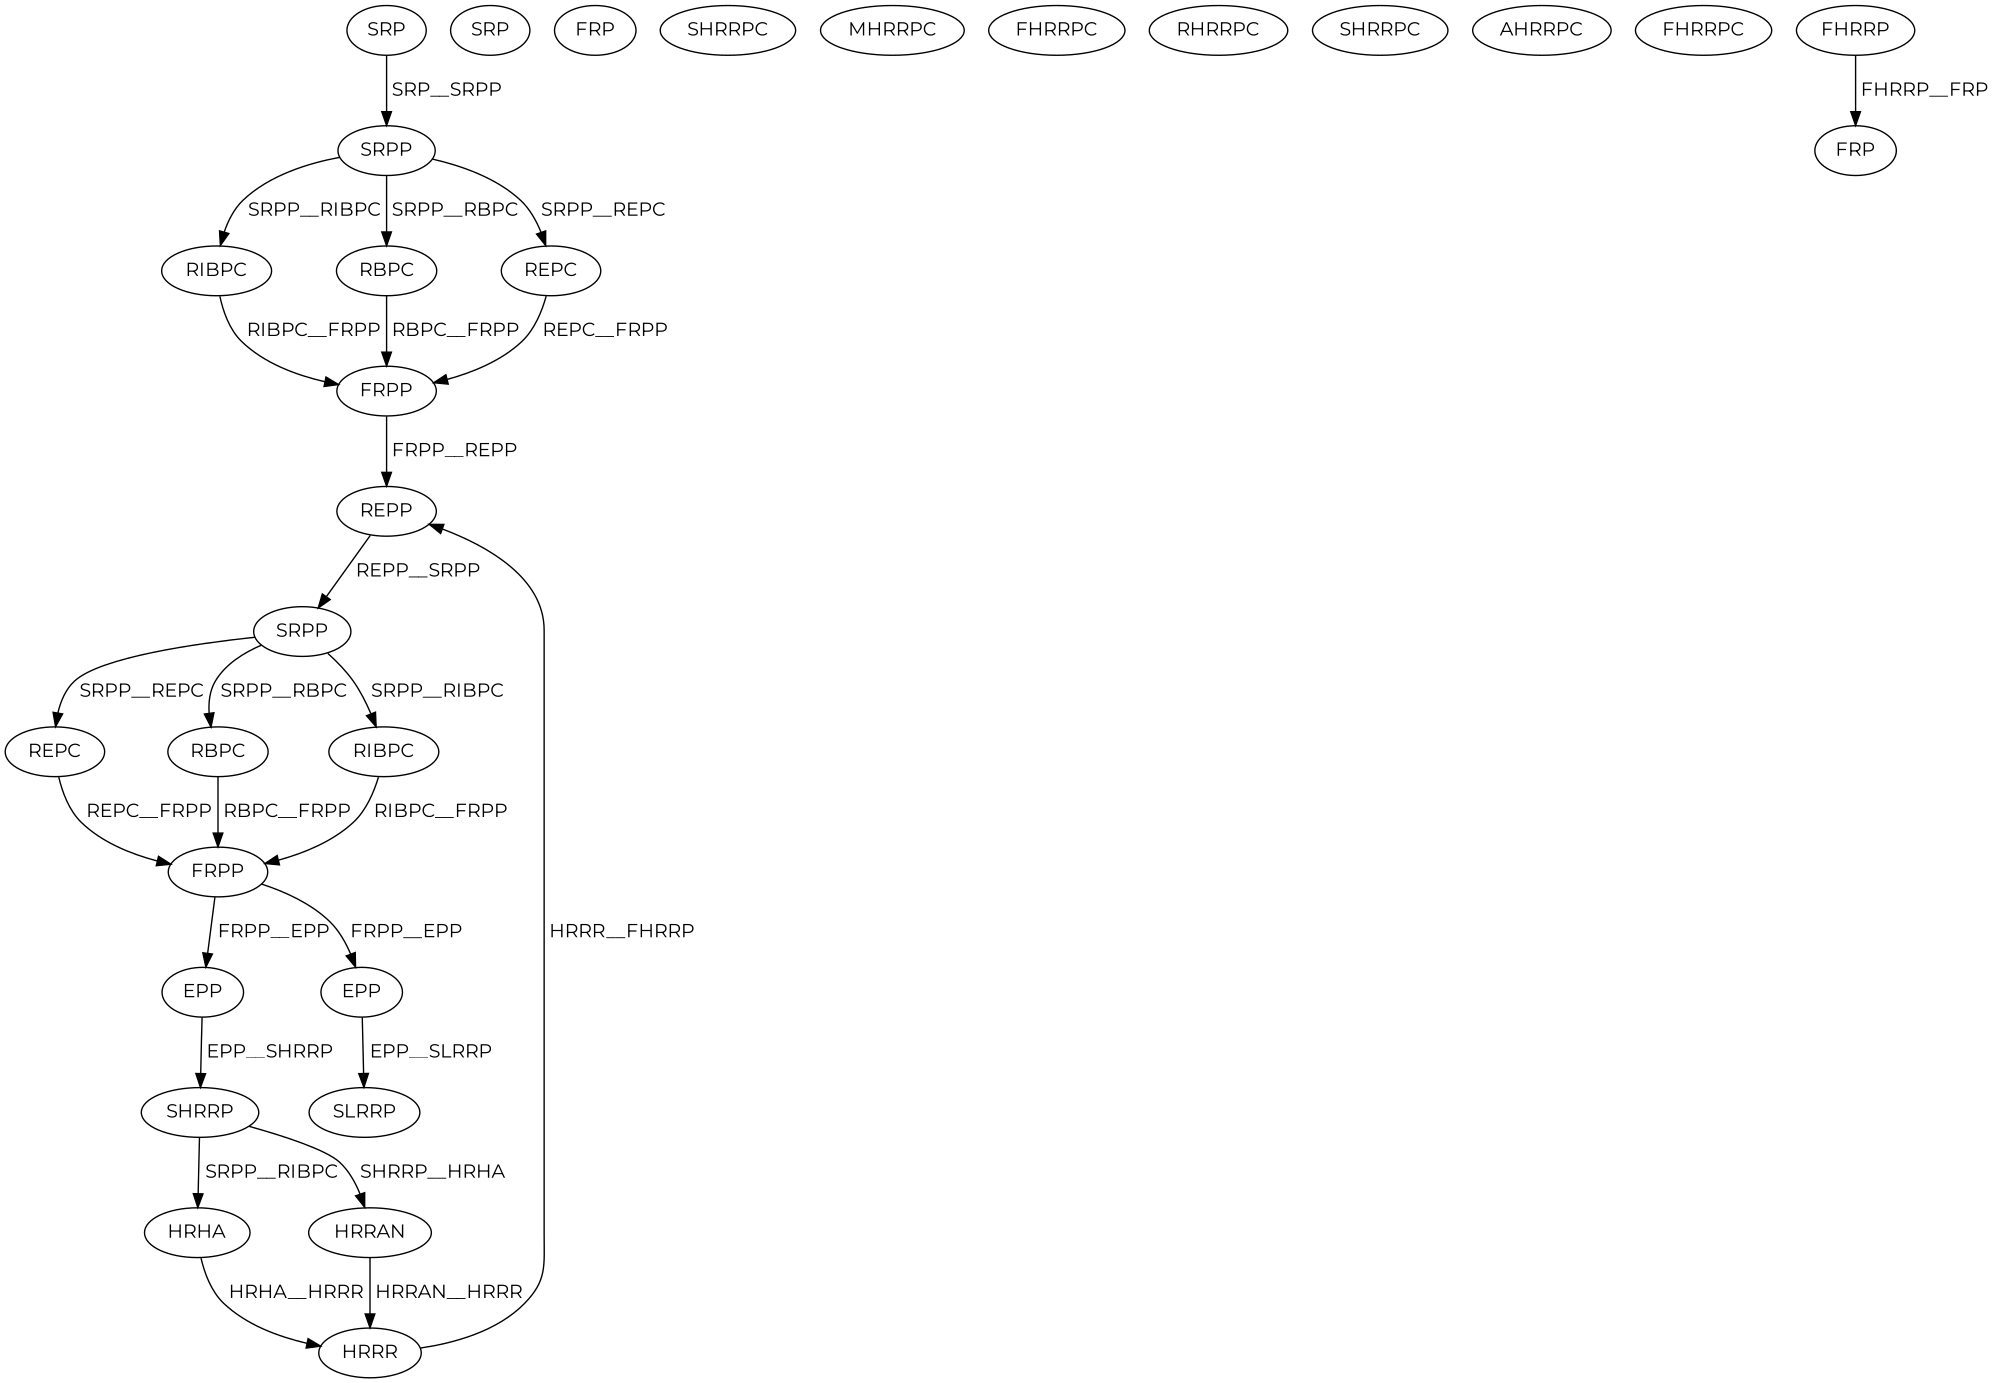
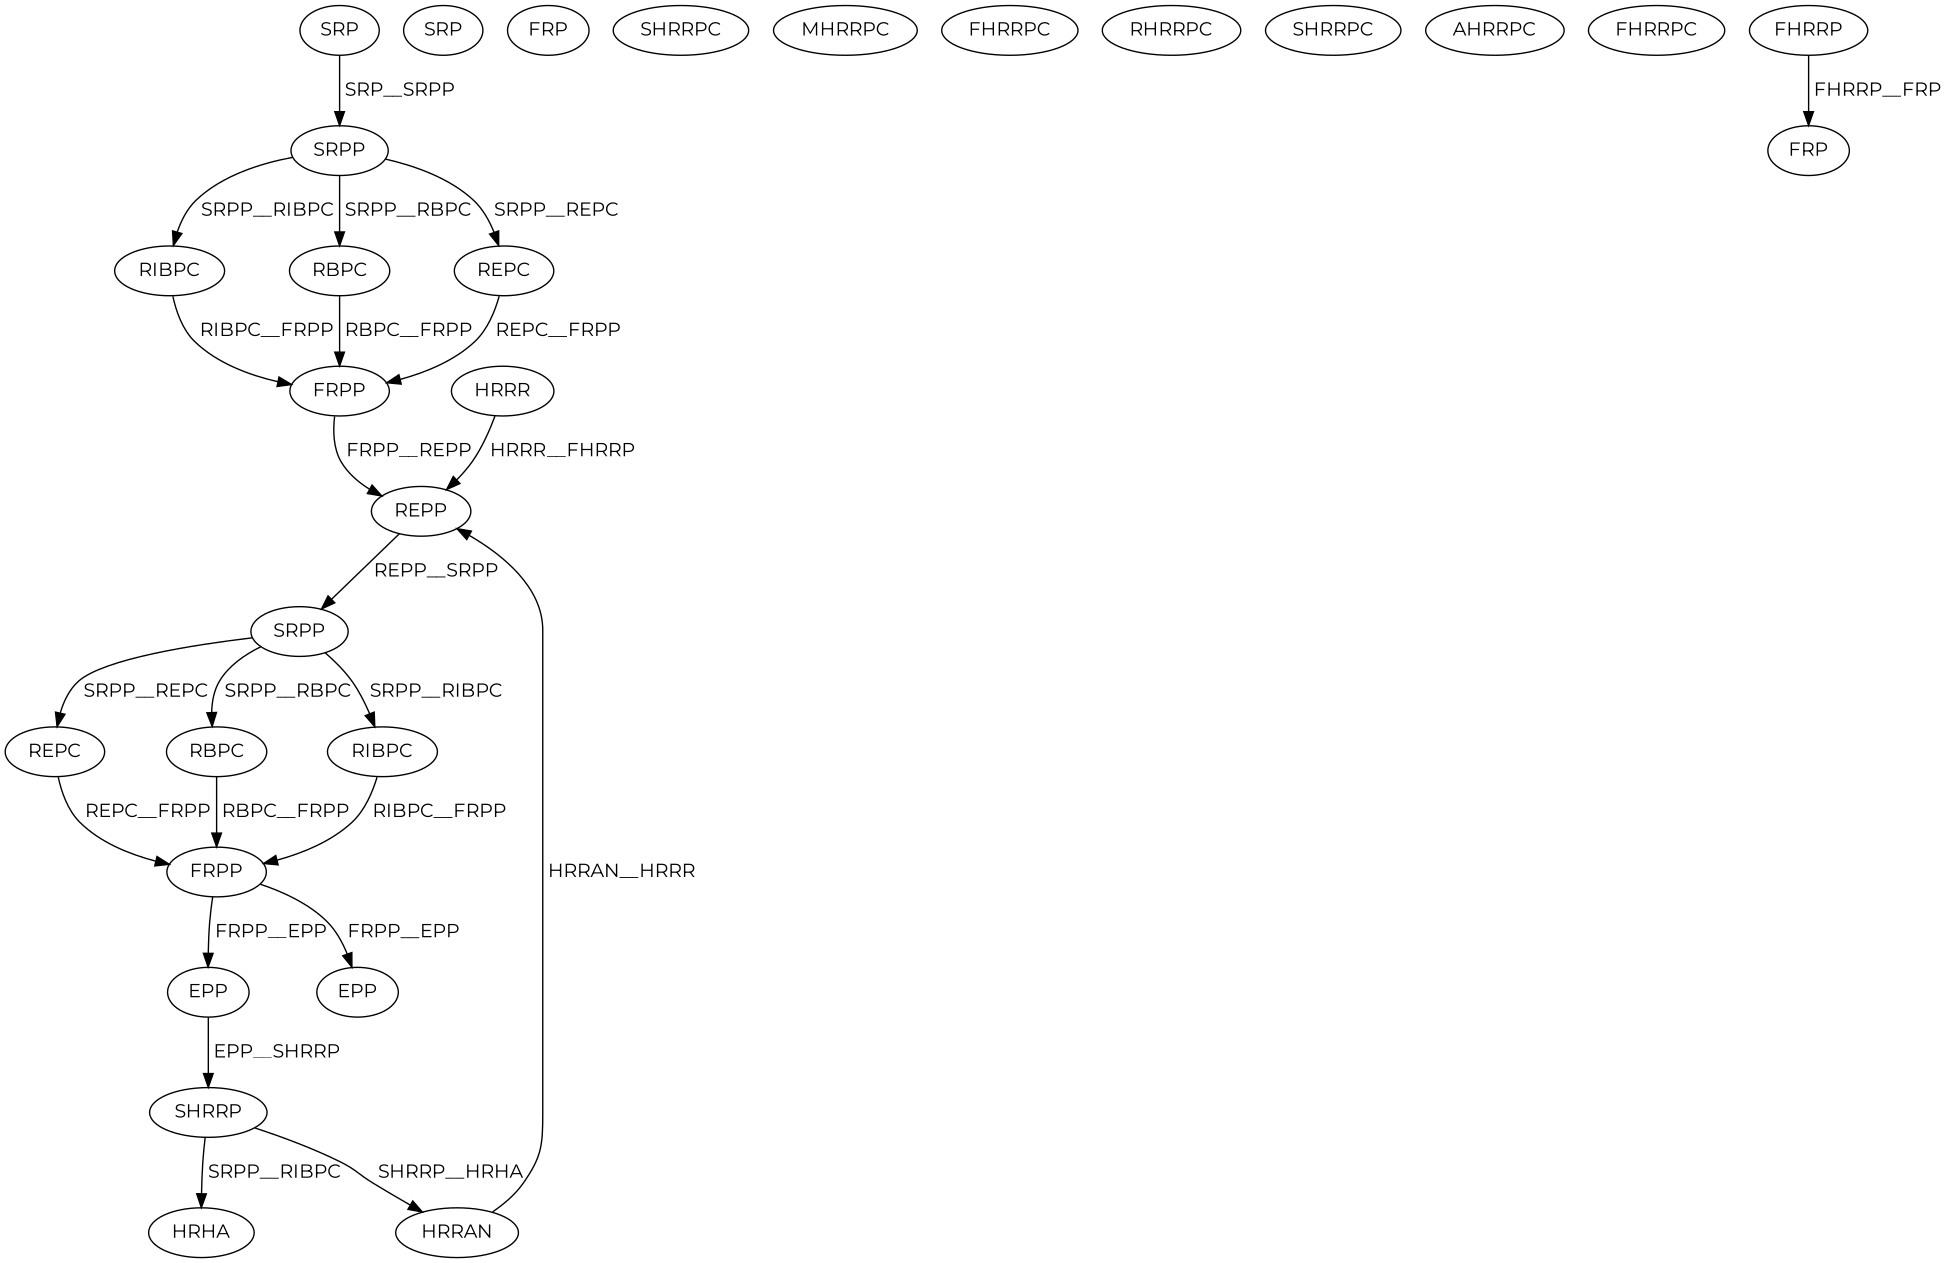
(364, 1112) -> none
(370, 1286) -> (543, 867)
(240, 1316) -> none
